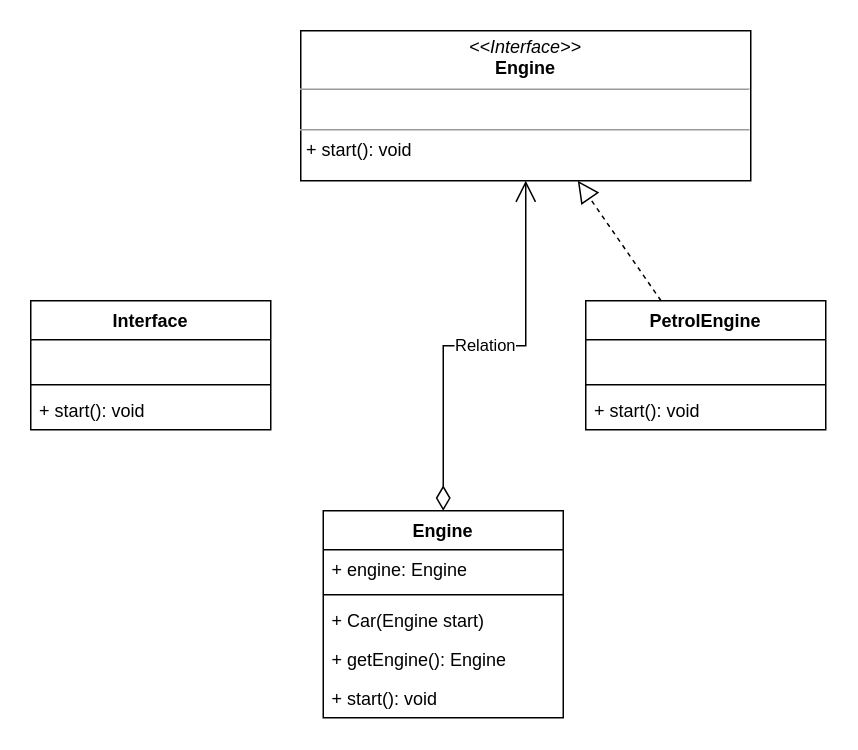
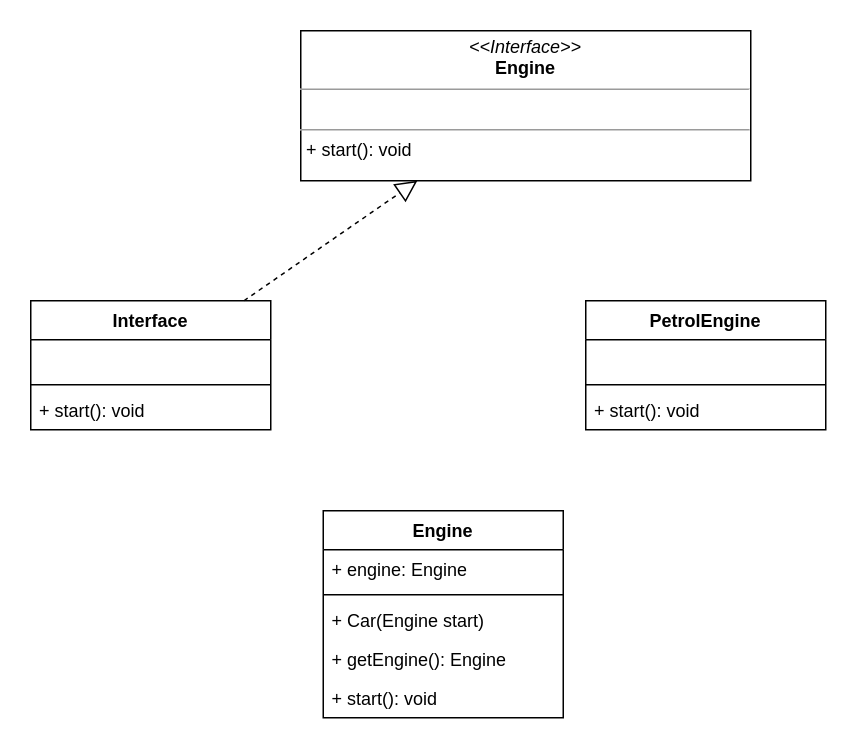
none -> (322, 247)
(625, 249) -> none
(495, 346) -> none
